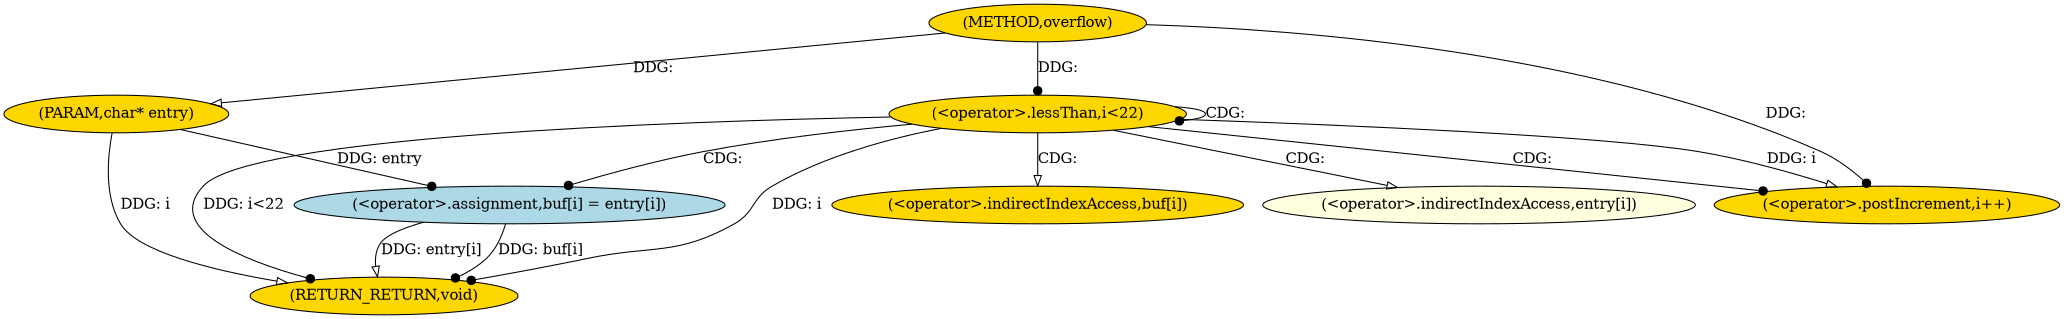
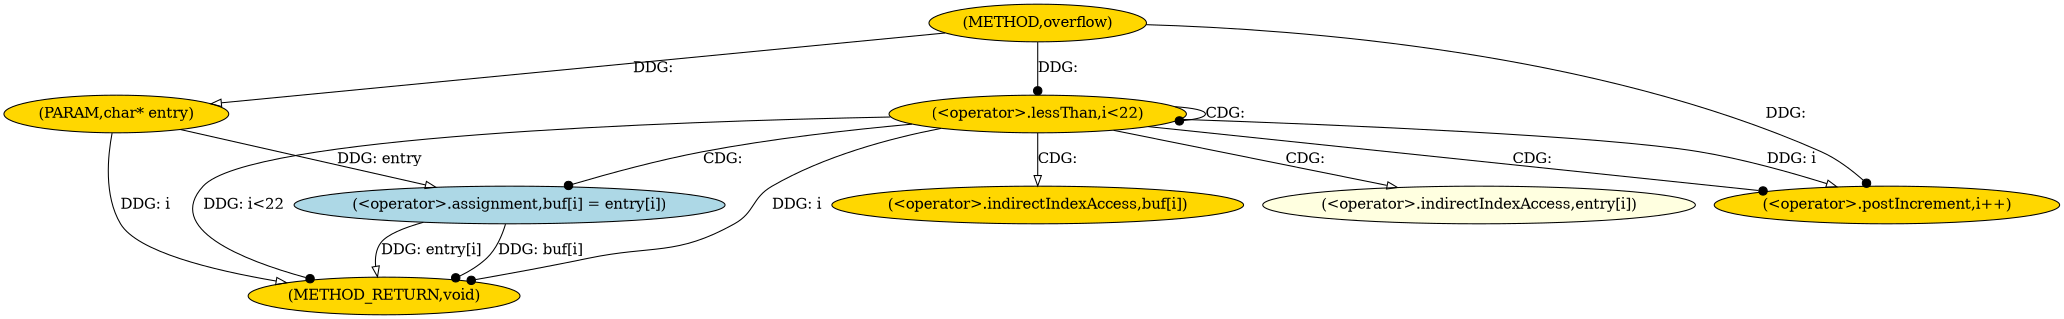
(316, 160) -> (315, 160)
(384, 296) -> (384, 296)
